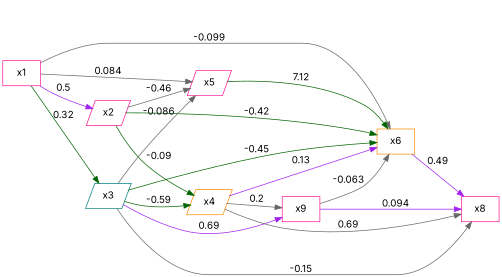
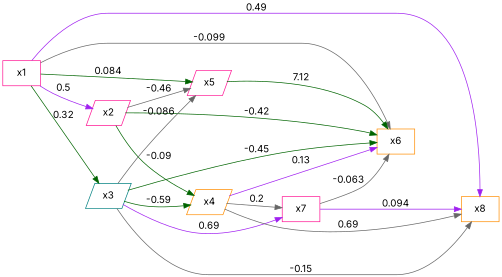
(113, 78) -> (113, 78)
(435, 173) -> (313, 13)
(301, 209) -> (301, 209)
(480, 209) -> (480, 209)
